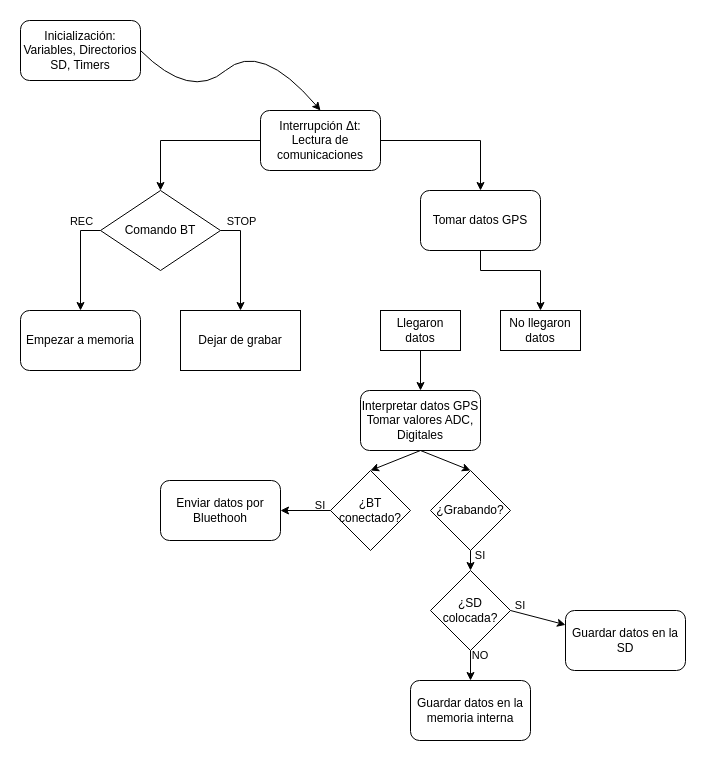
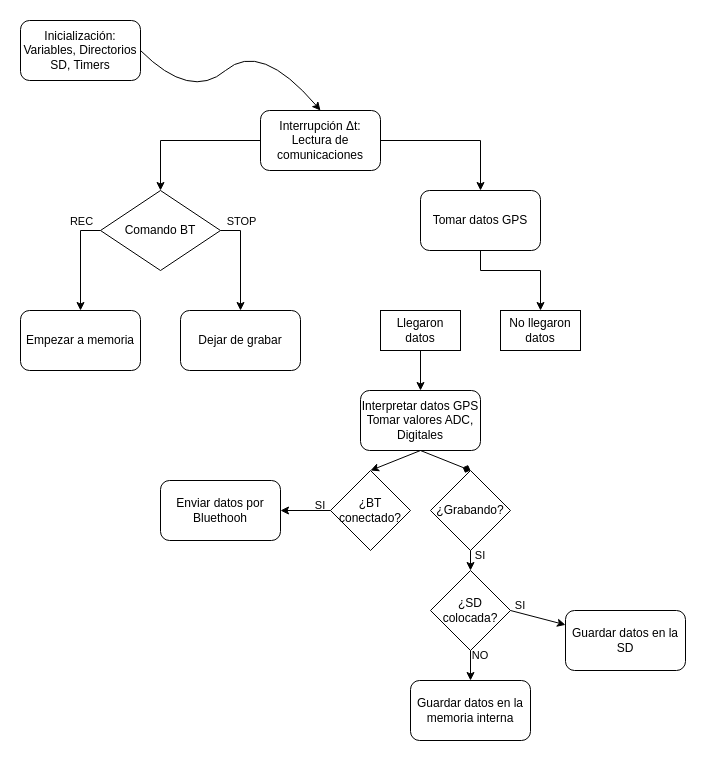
(241, 341) -> (241, 341)
(463, 467) -> (461, 467)
